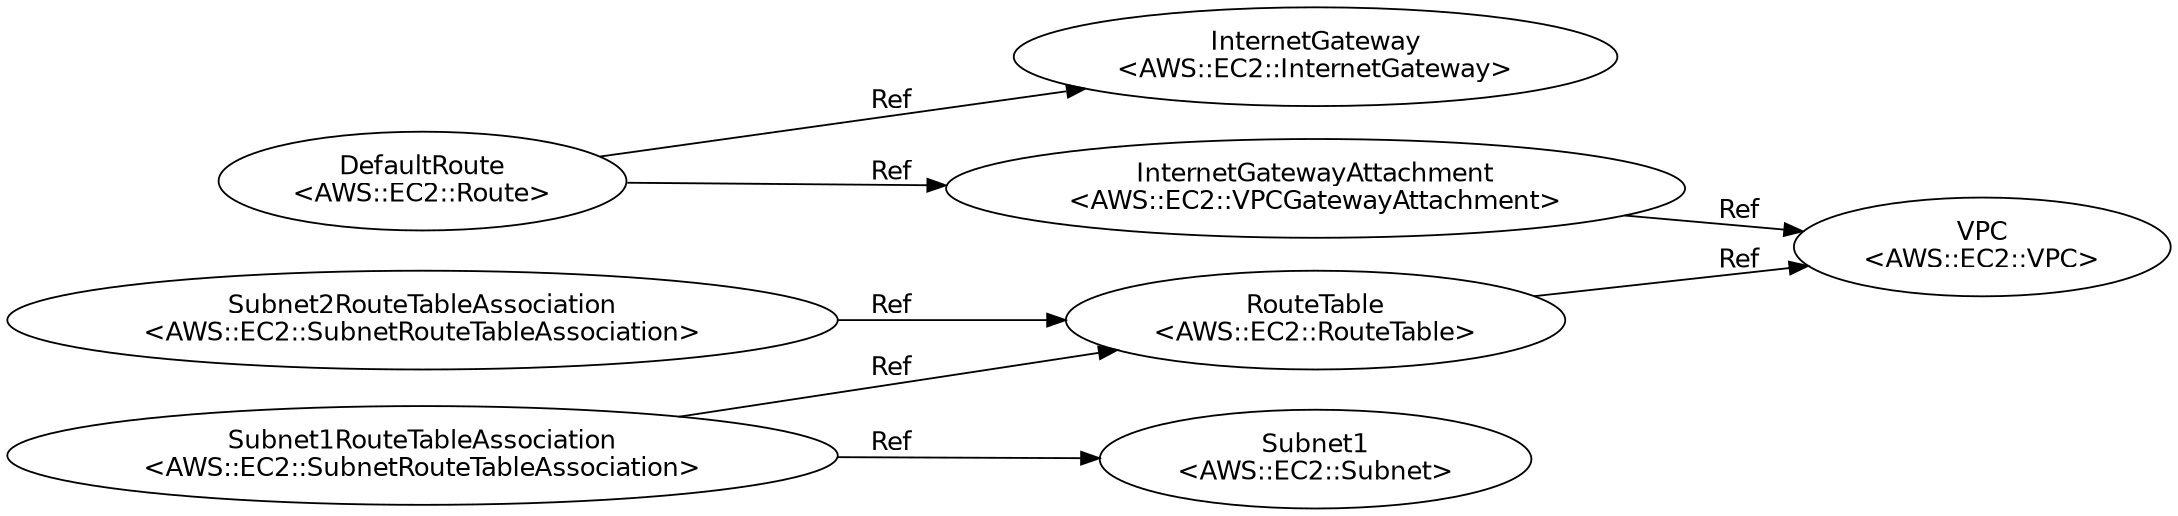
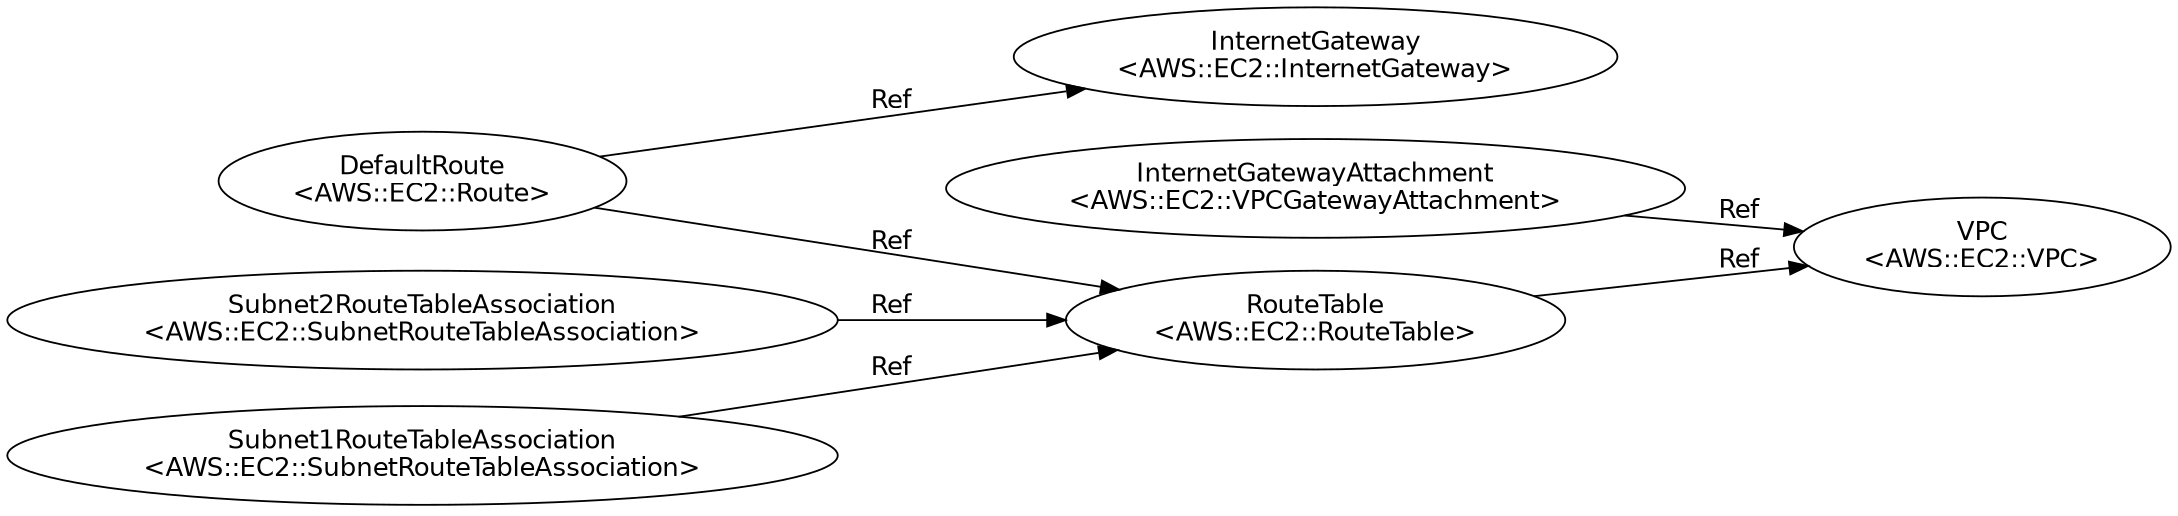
(777, 184) -> (848, 247)
(1316, 459) -> none
